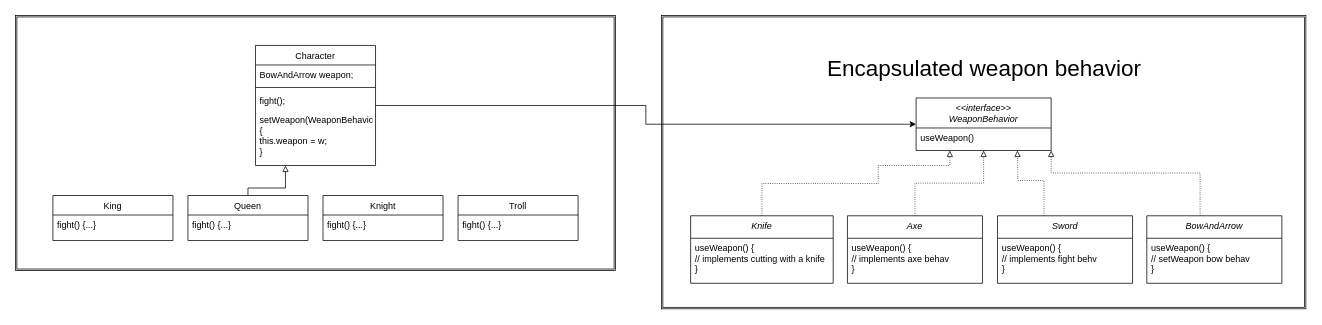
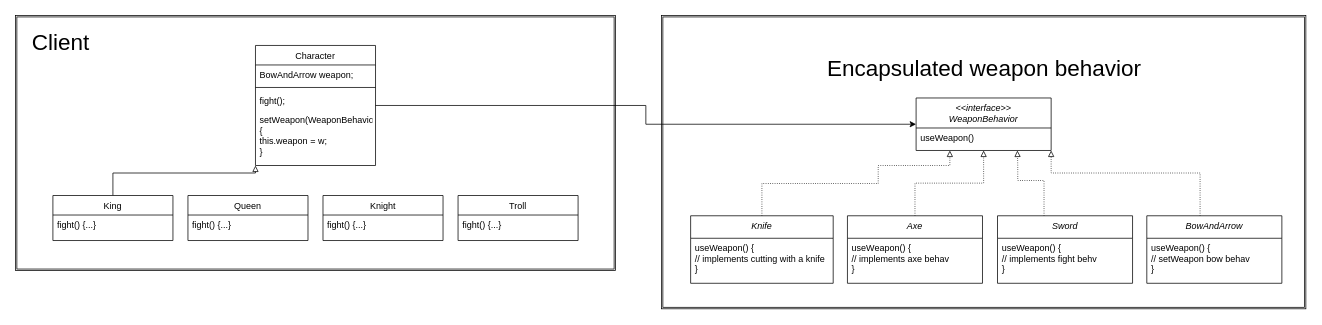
none -> (60, 42)
(285, 181) -> none
none -> (113, 183)
